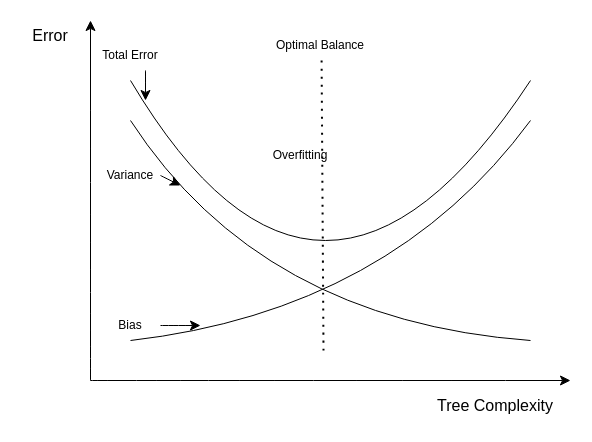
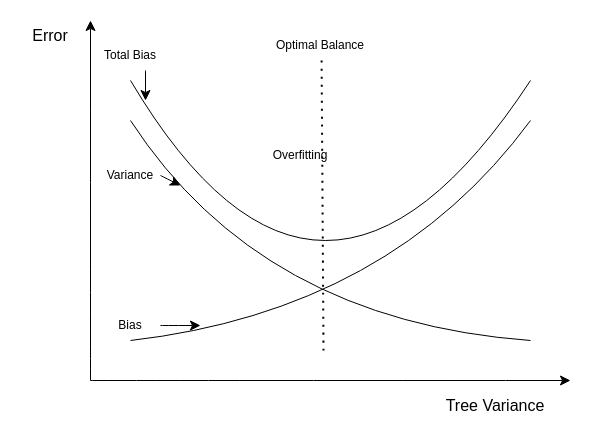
(131, 56) -> (131, 56)
(496, 406) -> (496, 406)
